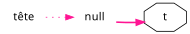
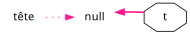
(126, 22) -> (134, 12)
